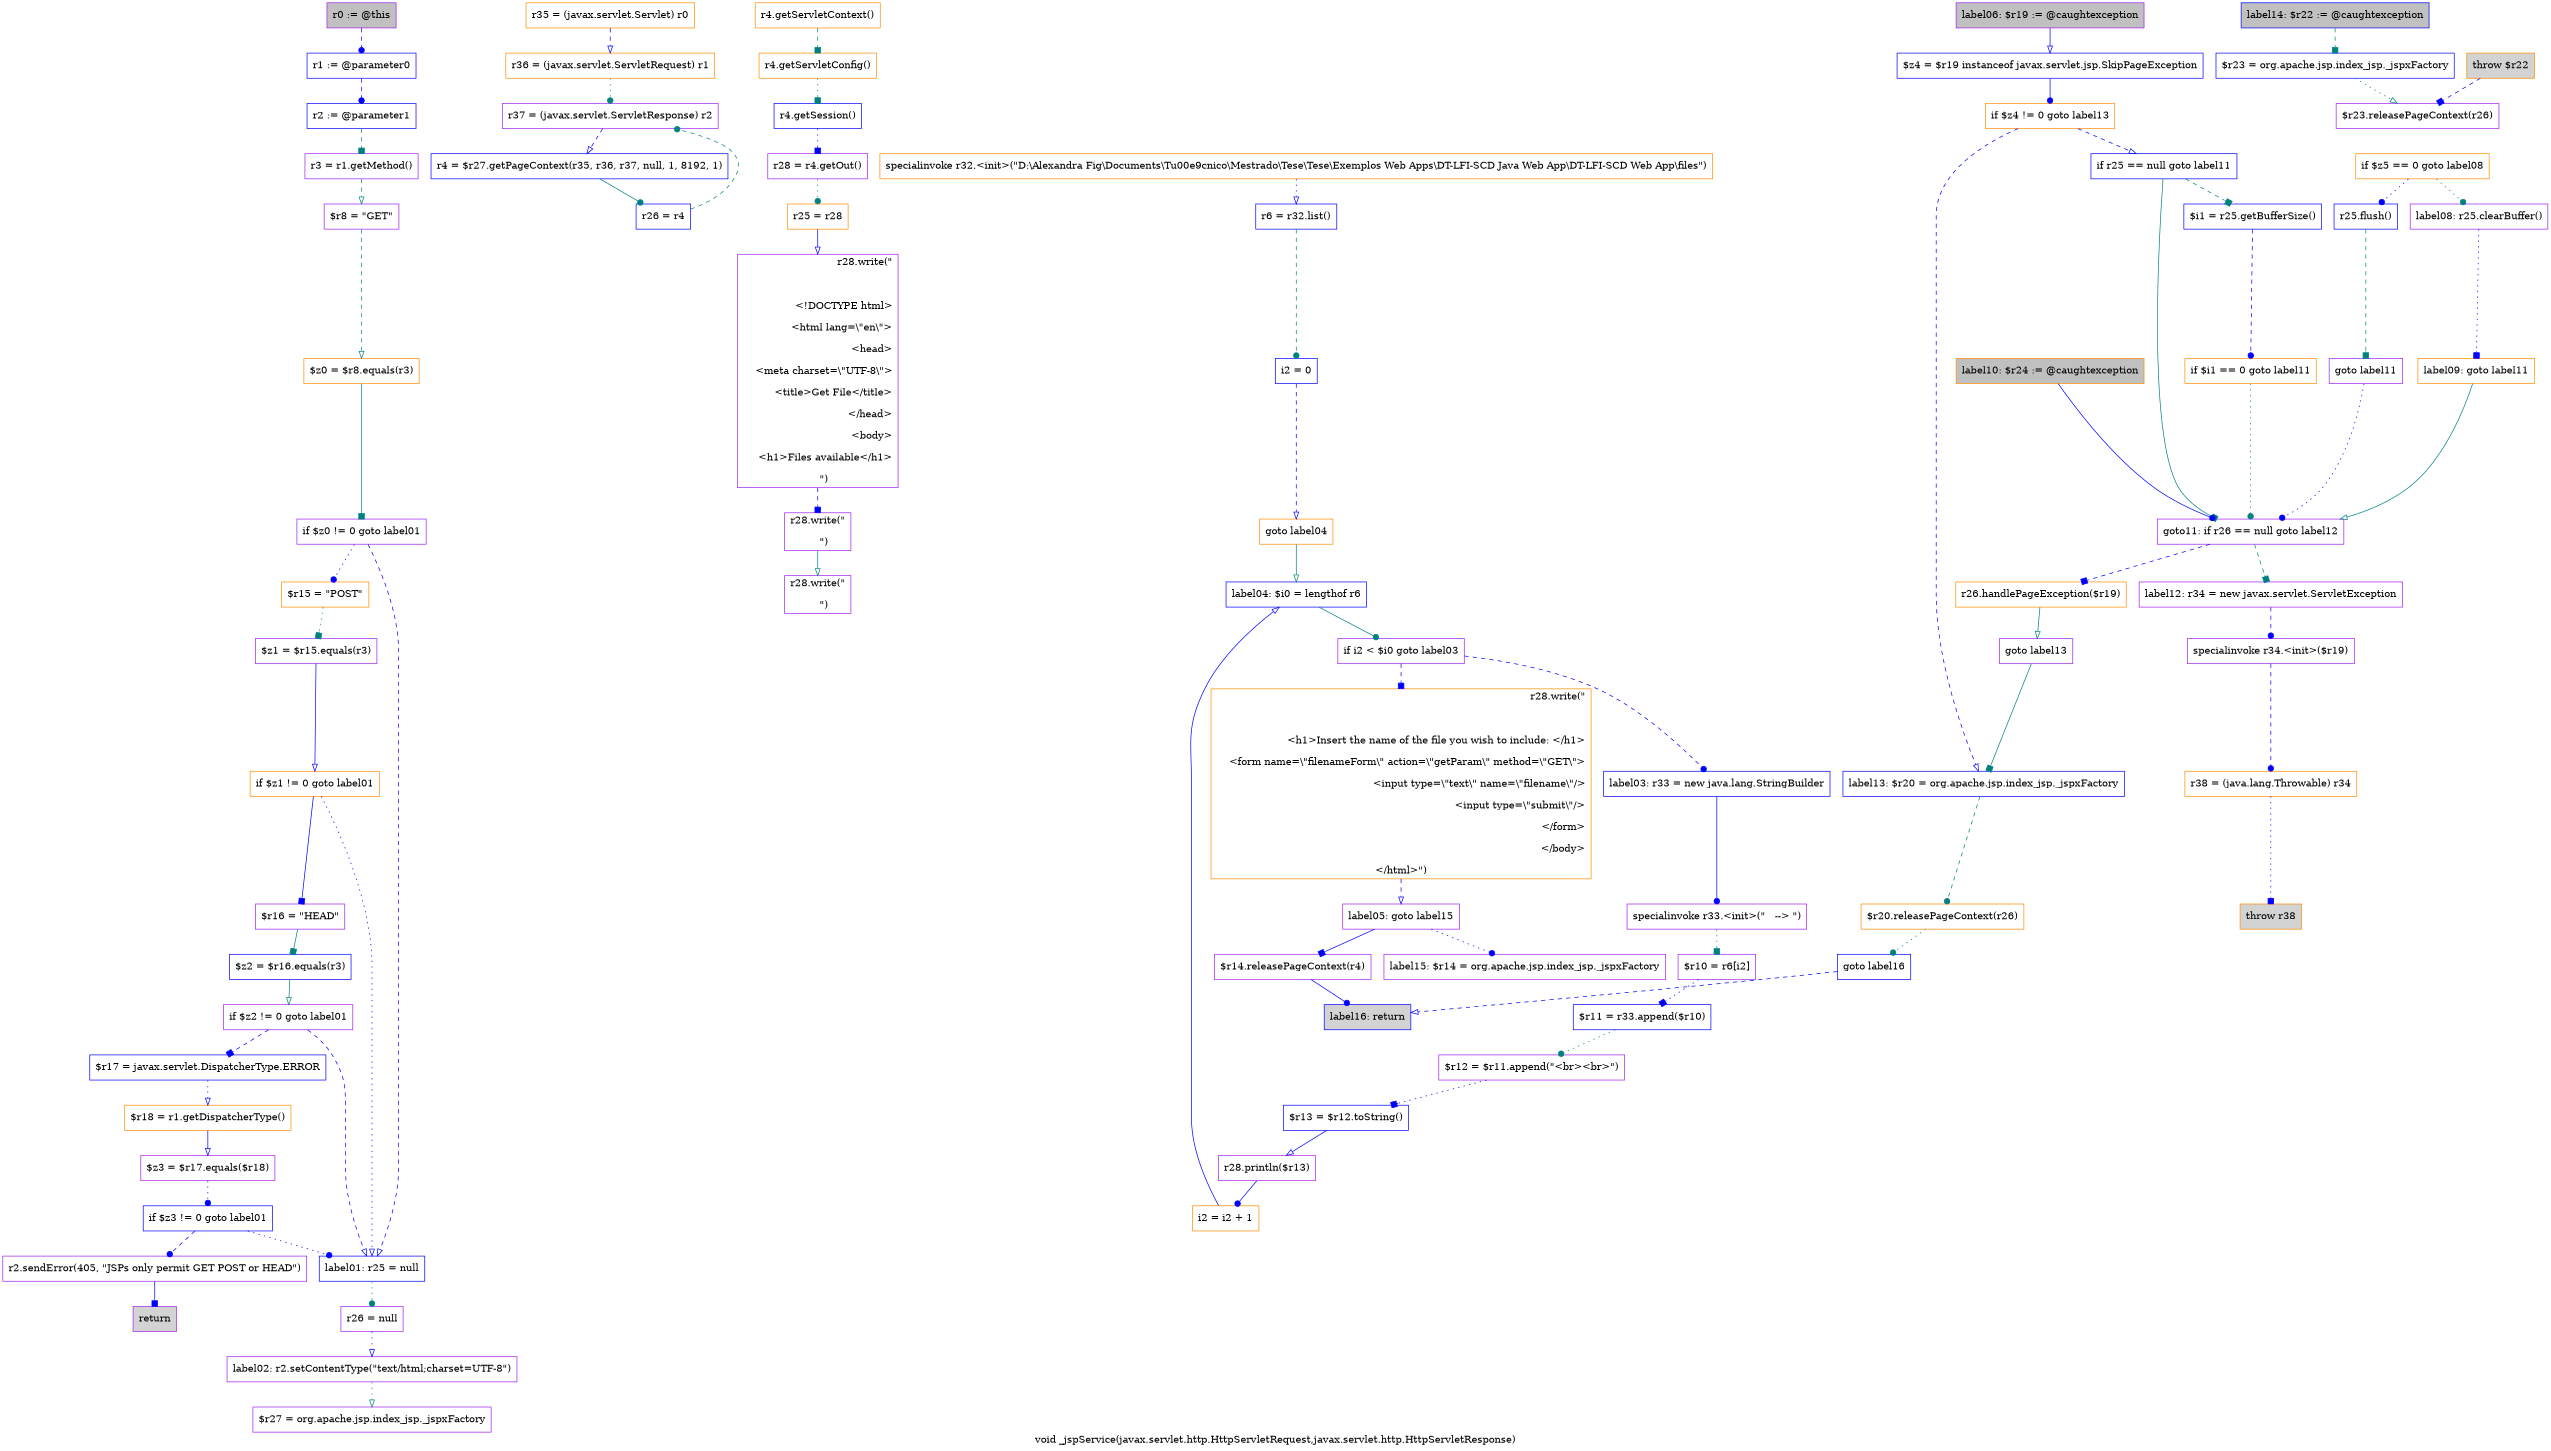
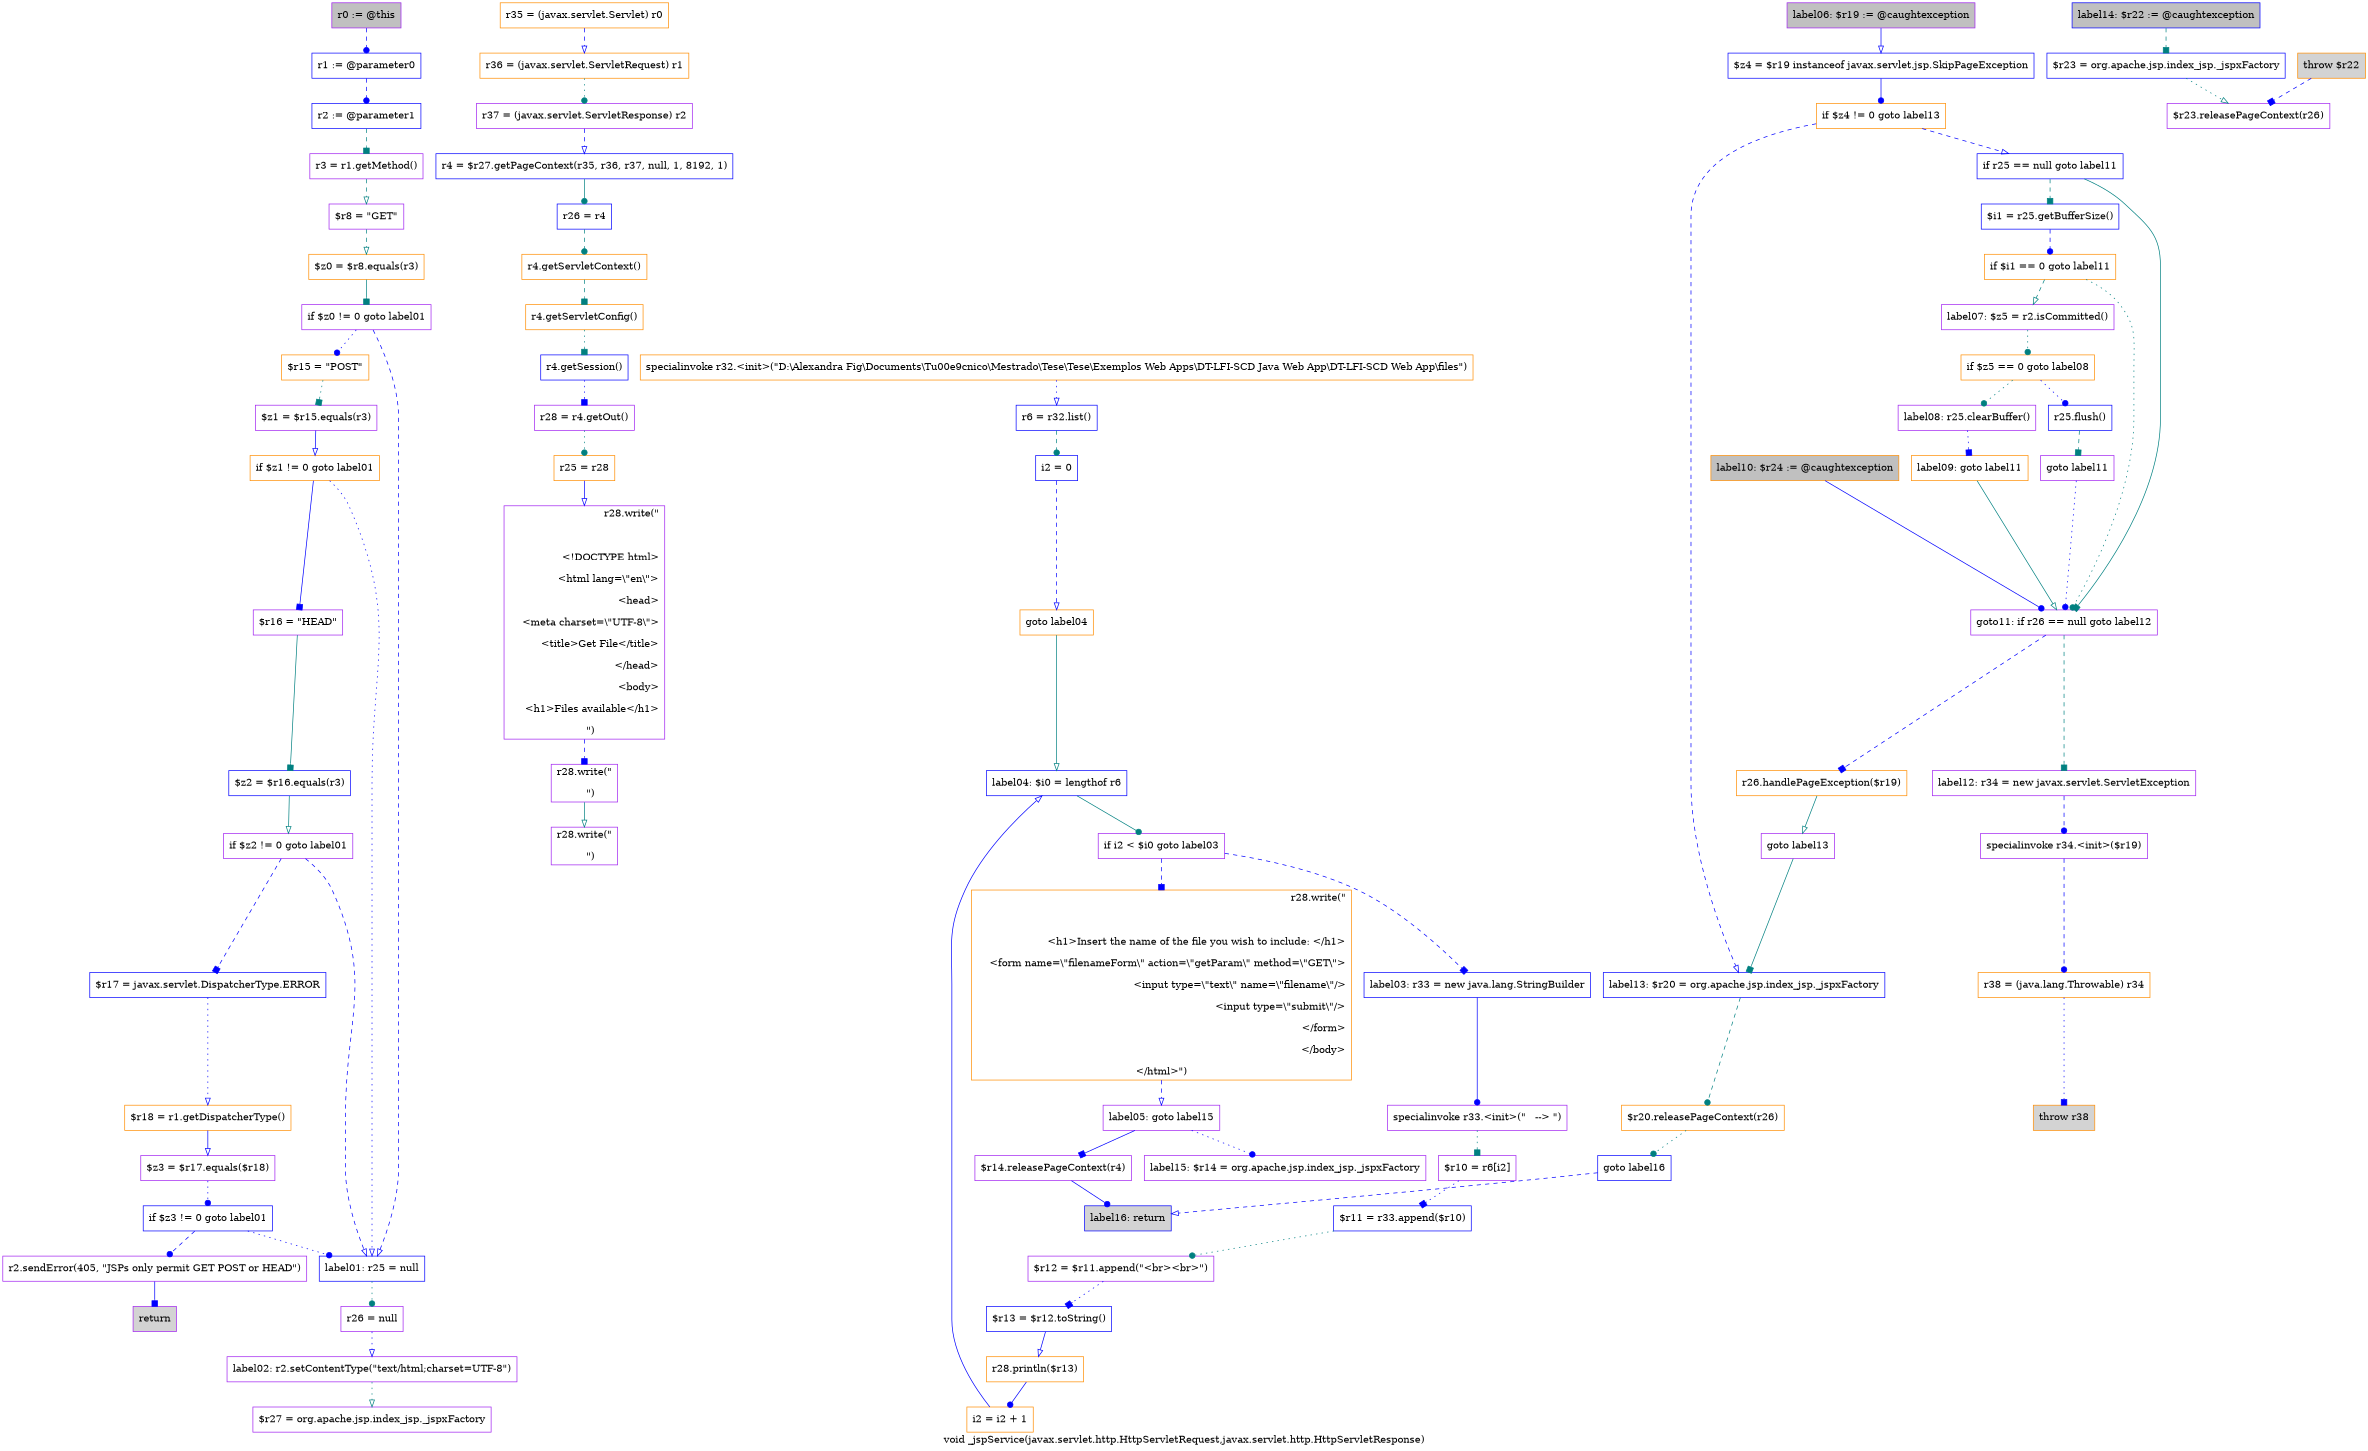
(738, 163) -> (584, 239)
none -> (2028, 317)
(1594, 688) -> (1354, 888)
(1267, 1168) -> (1035, 1369)
